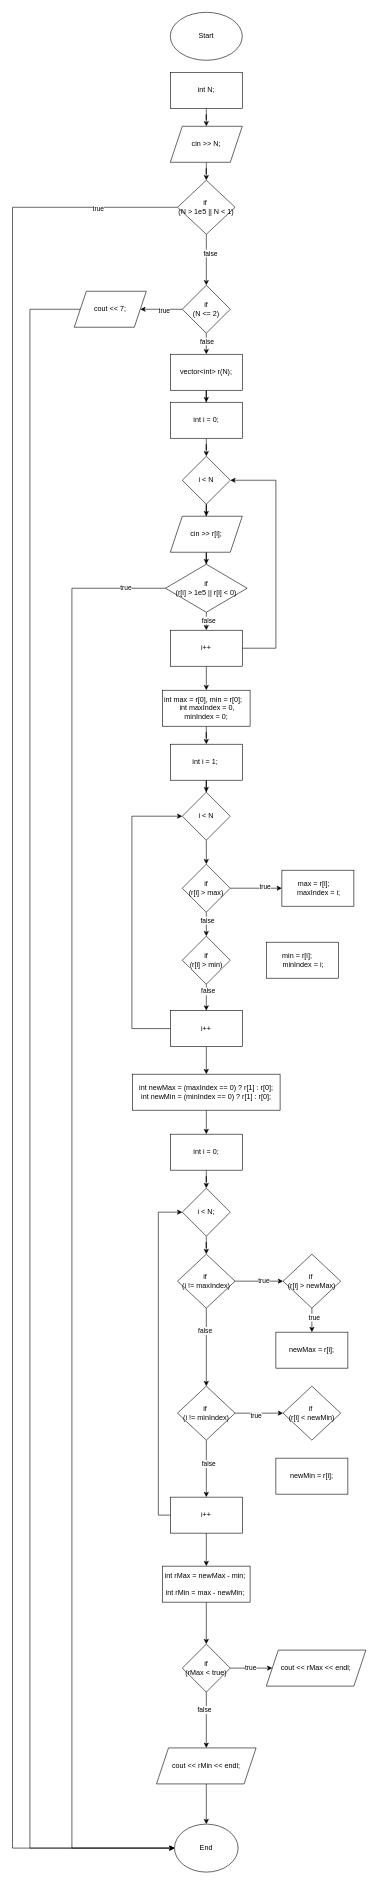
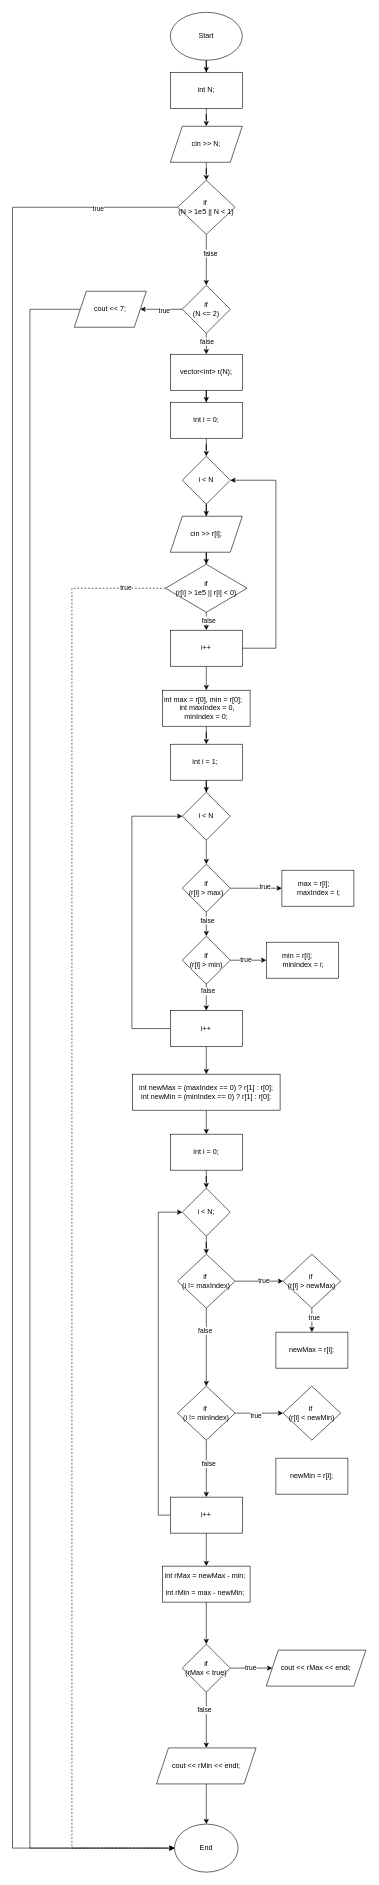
none -> (206, 68)
none -> (250, 960)
(72, 1192) -> (72, 1192)
